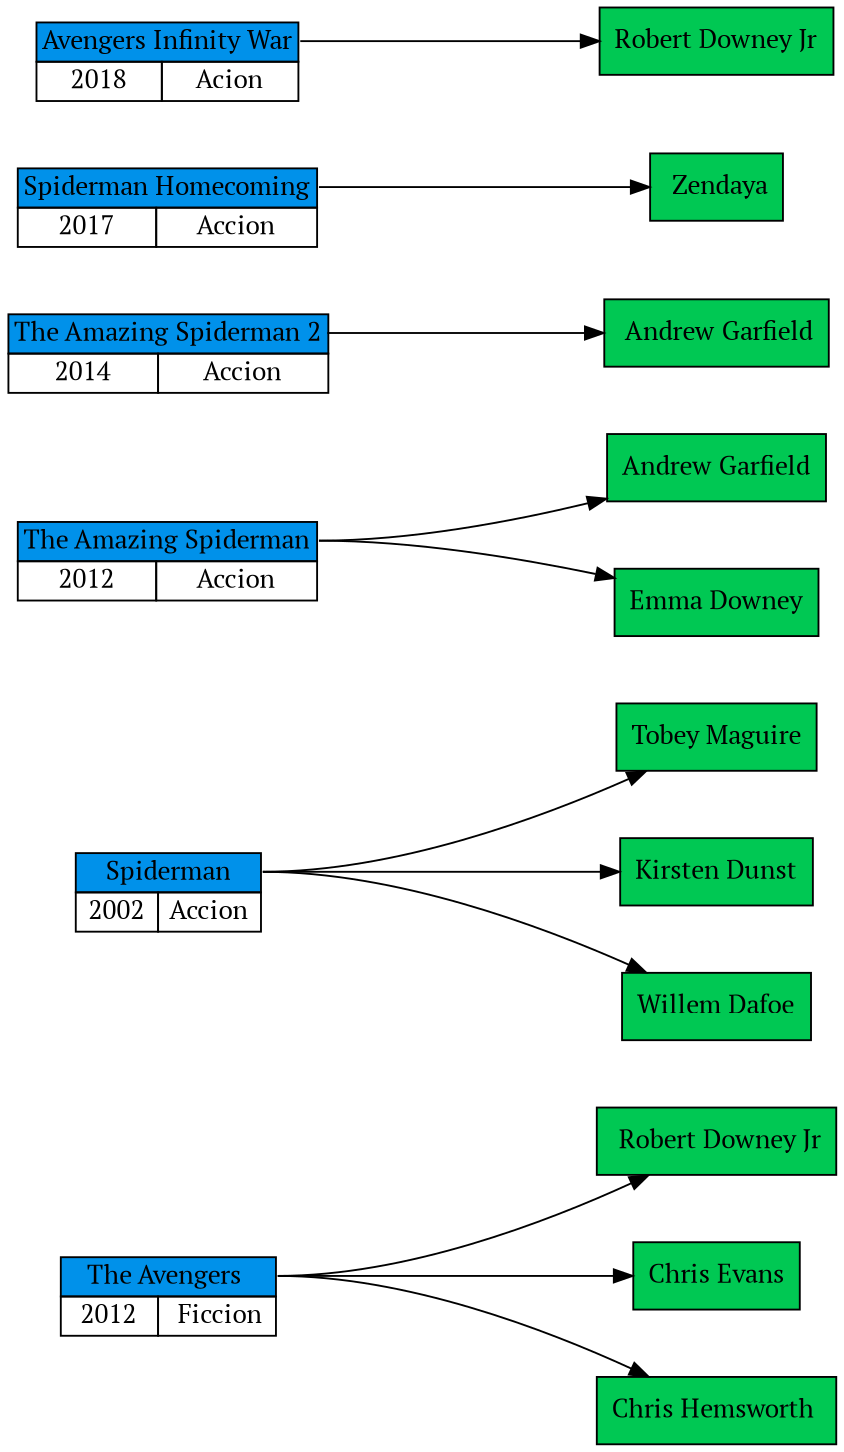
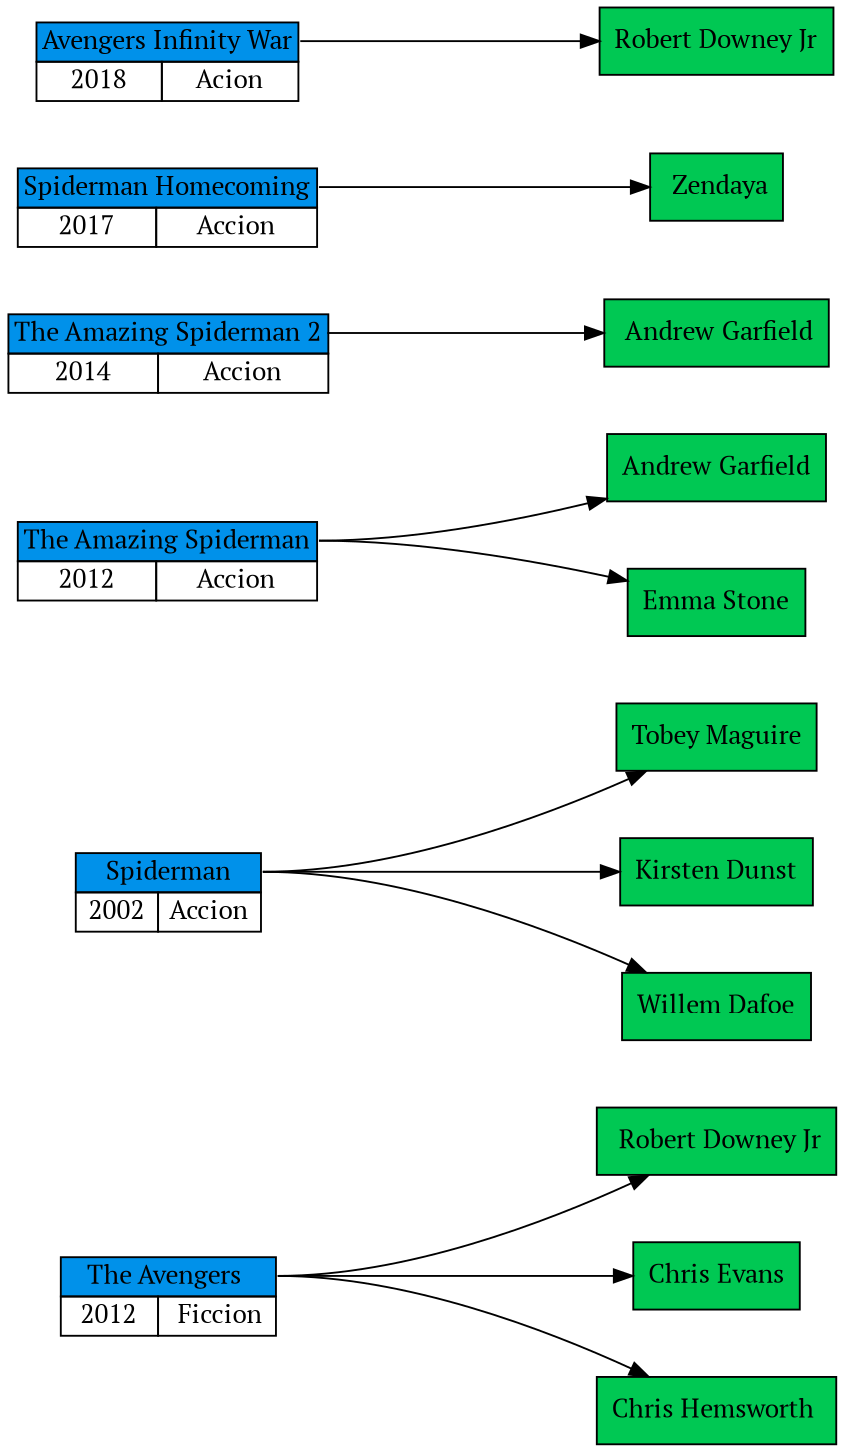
(717, 602) -> (717, 602)
